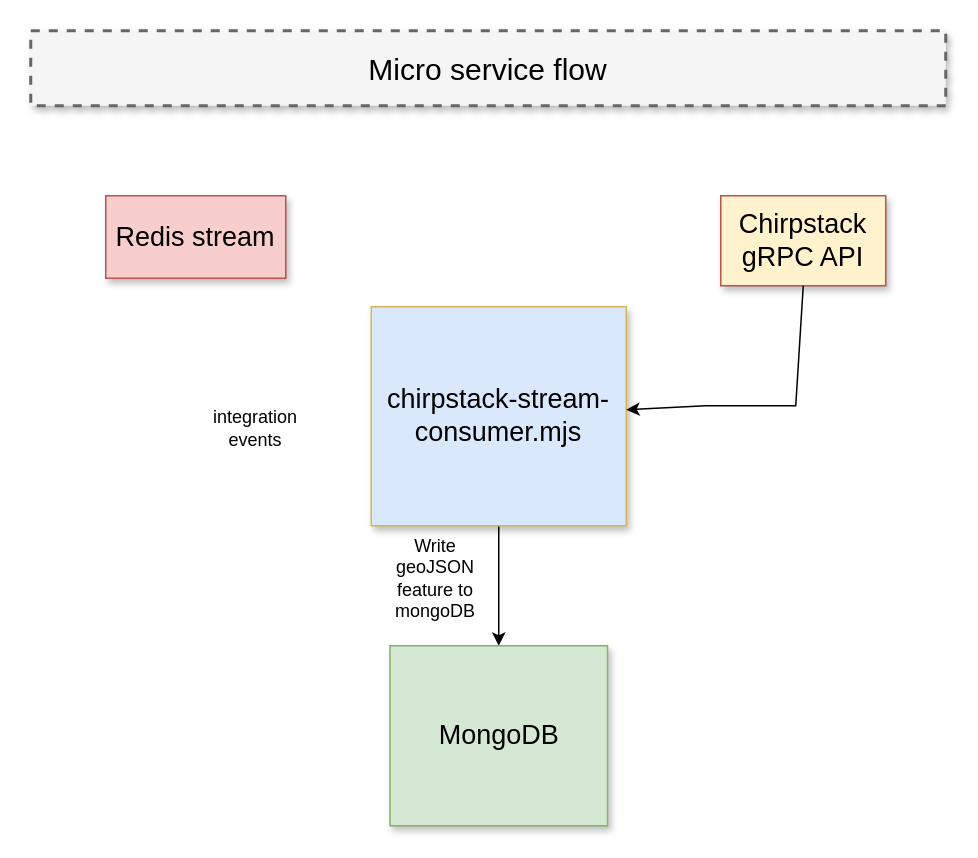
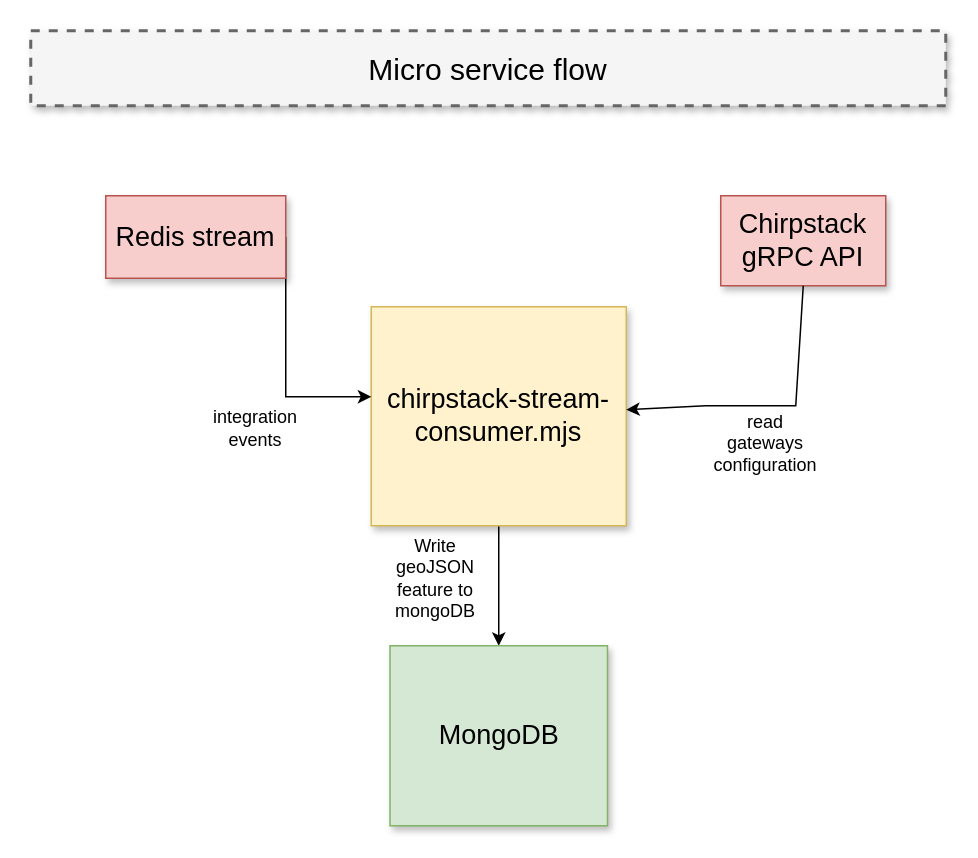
(803, 241) -> (803, 241)
none -> (286, 375)
(499, 416) -> (499, 416)
none -> (766, 443)
